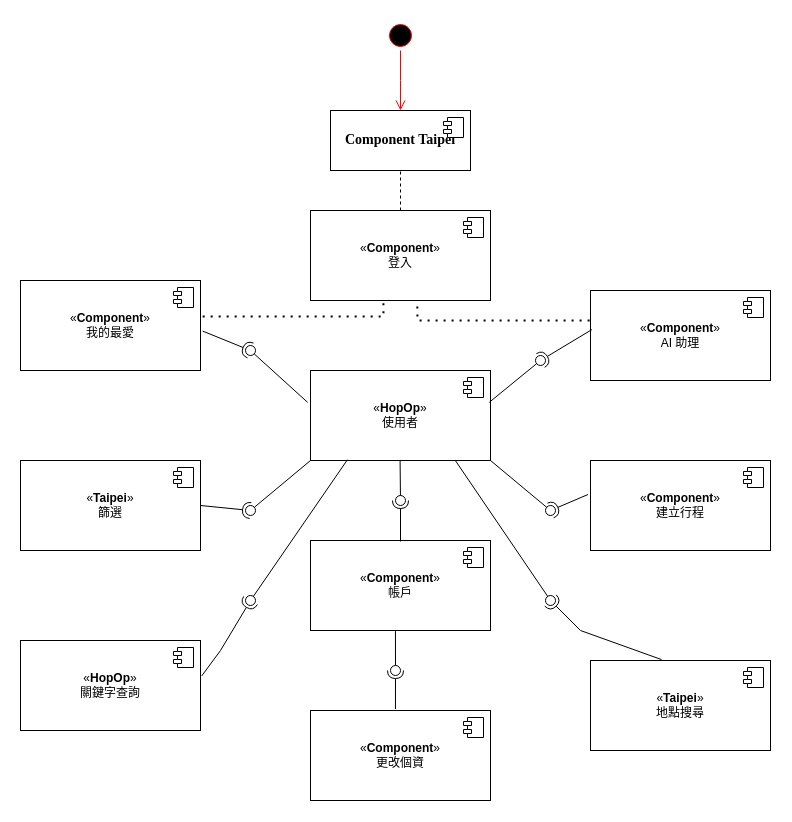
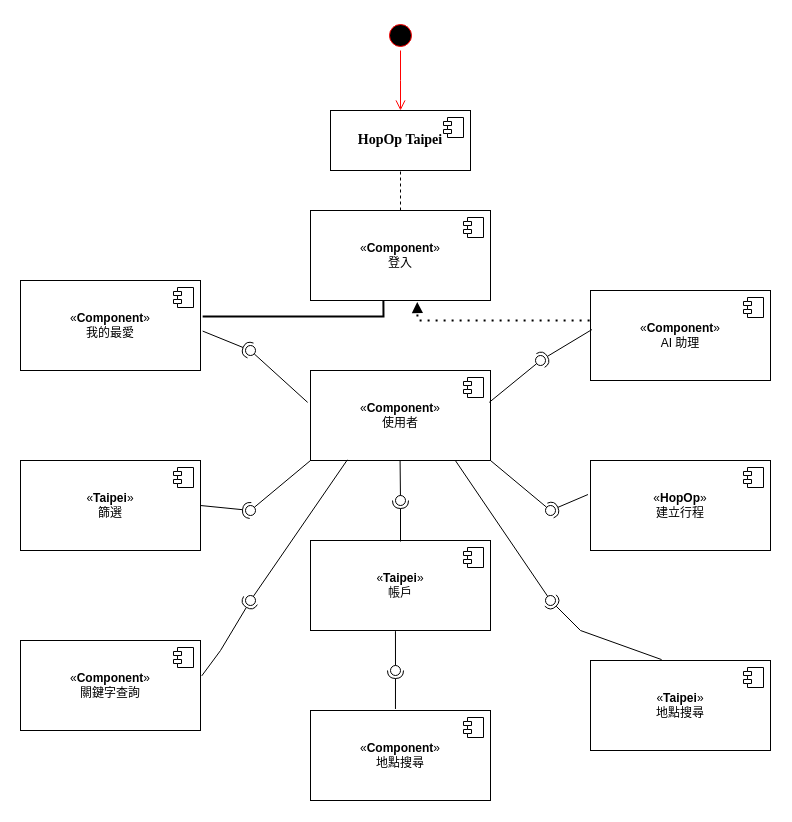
(401, 141) -> (401, 141)
(417, 308) -> (417, 313)
(301, 317) -> (301, 317)
(401, 416) -> (401, 416)
(681, 506) -> (681, 506)
(401, 586) -> (401, 586)
(111, 686) -> (111, 686)
(401, 756) -> (401, 756)
